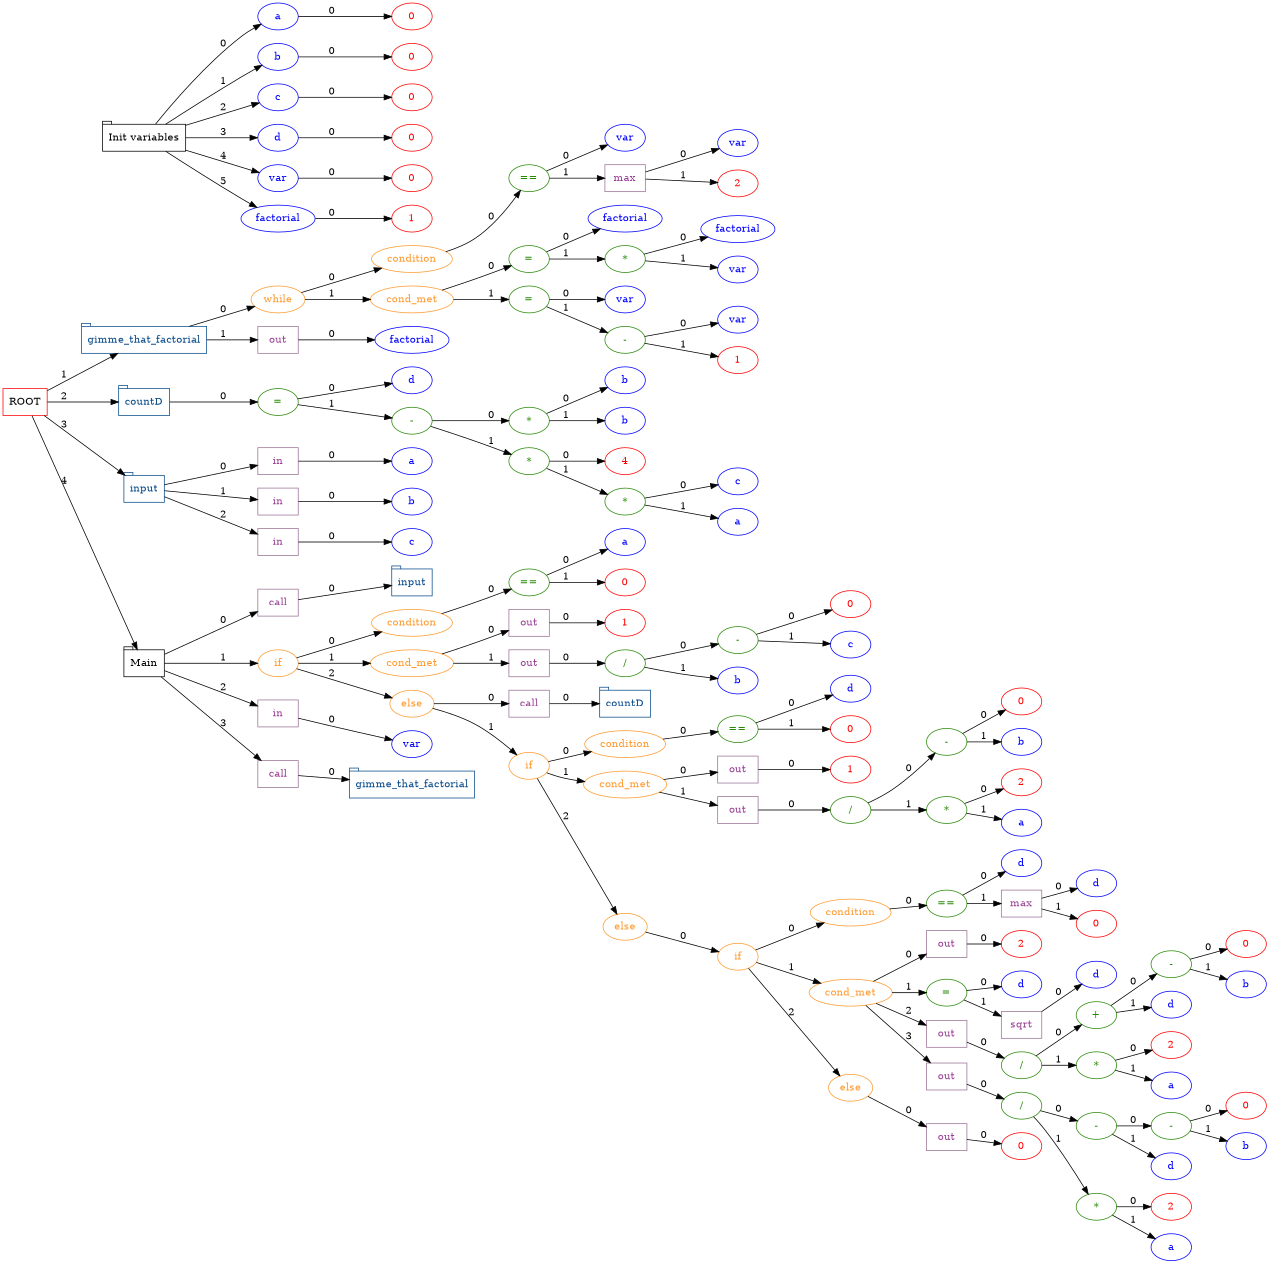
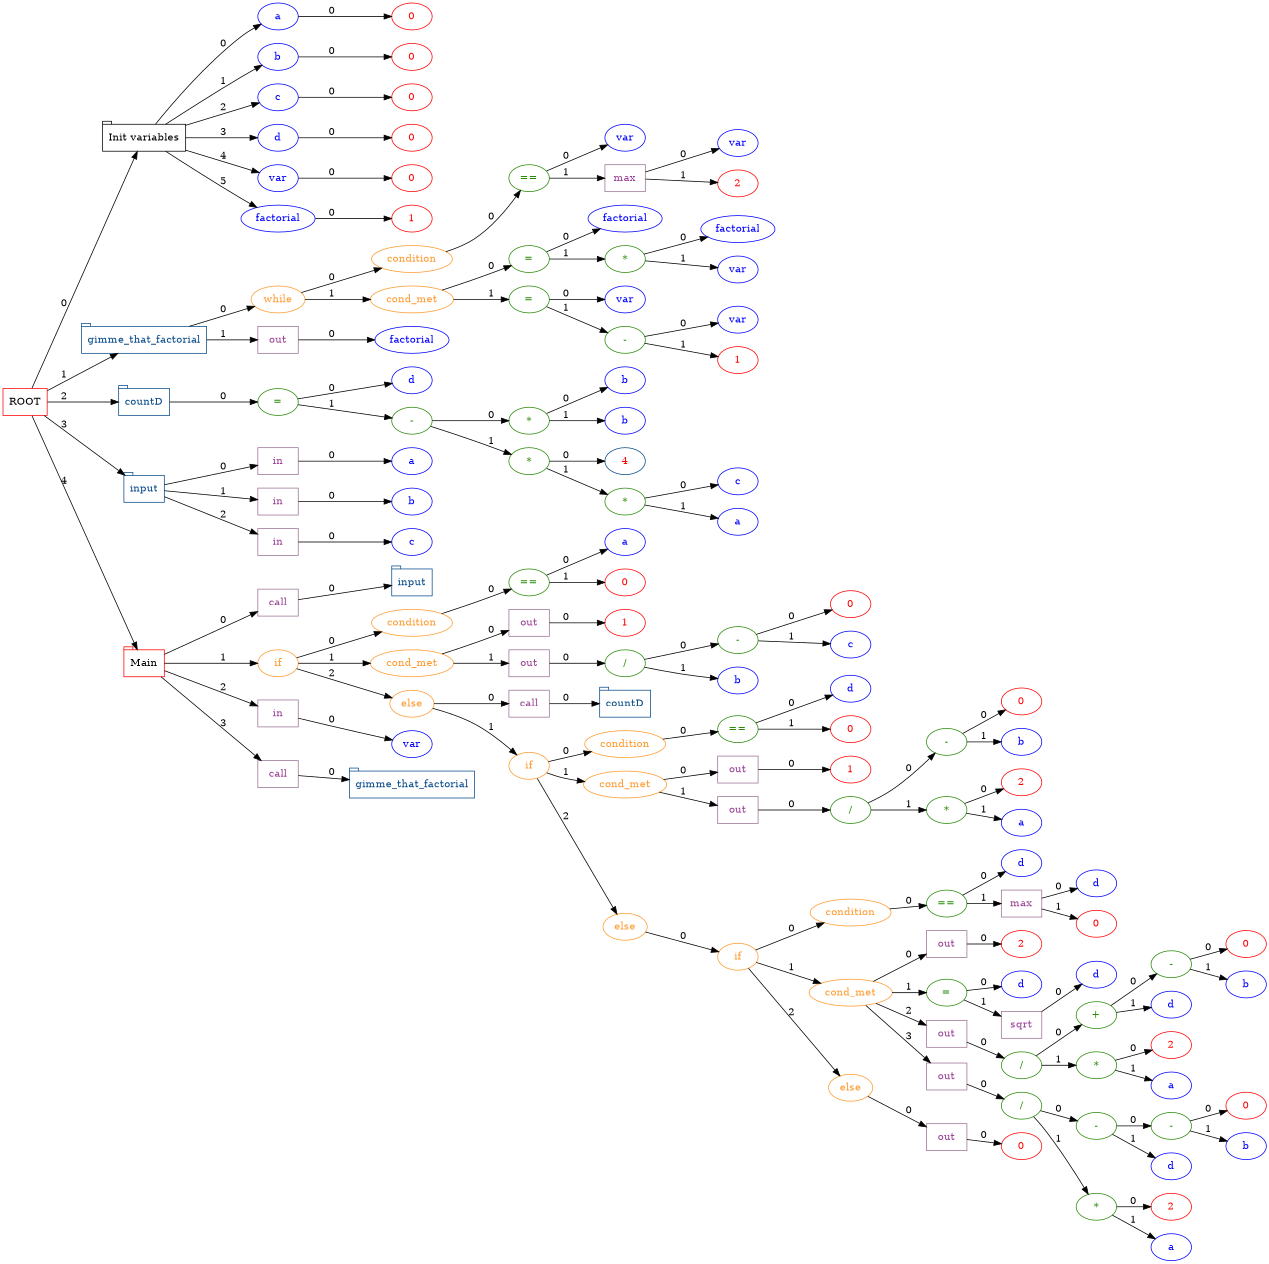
none -> (83, 273)
(625, 461) -> (625, 461)
(144, 663) -> (144, 663)
